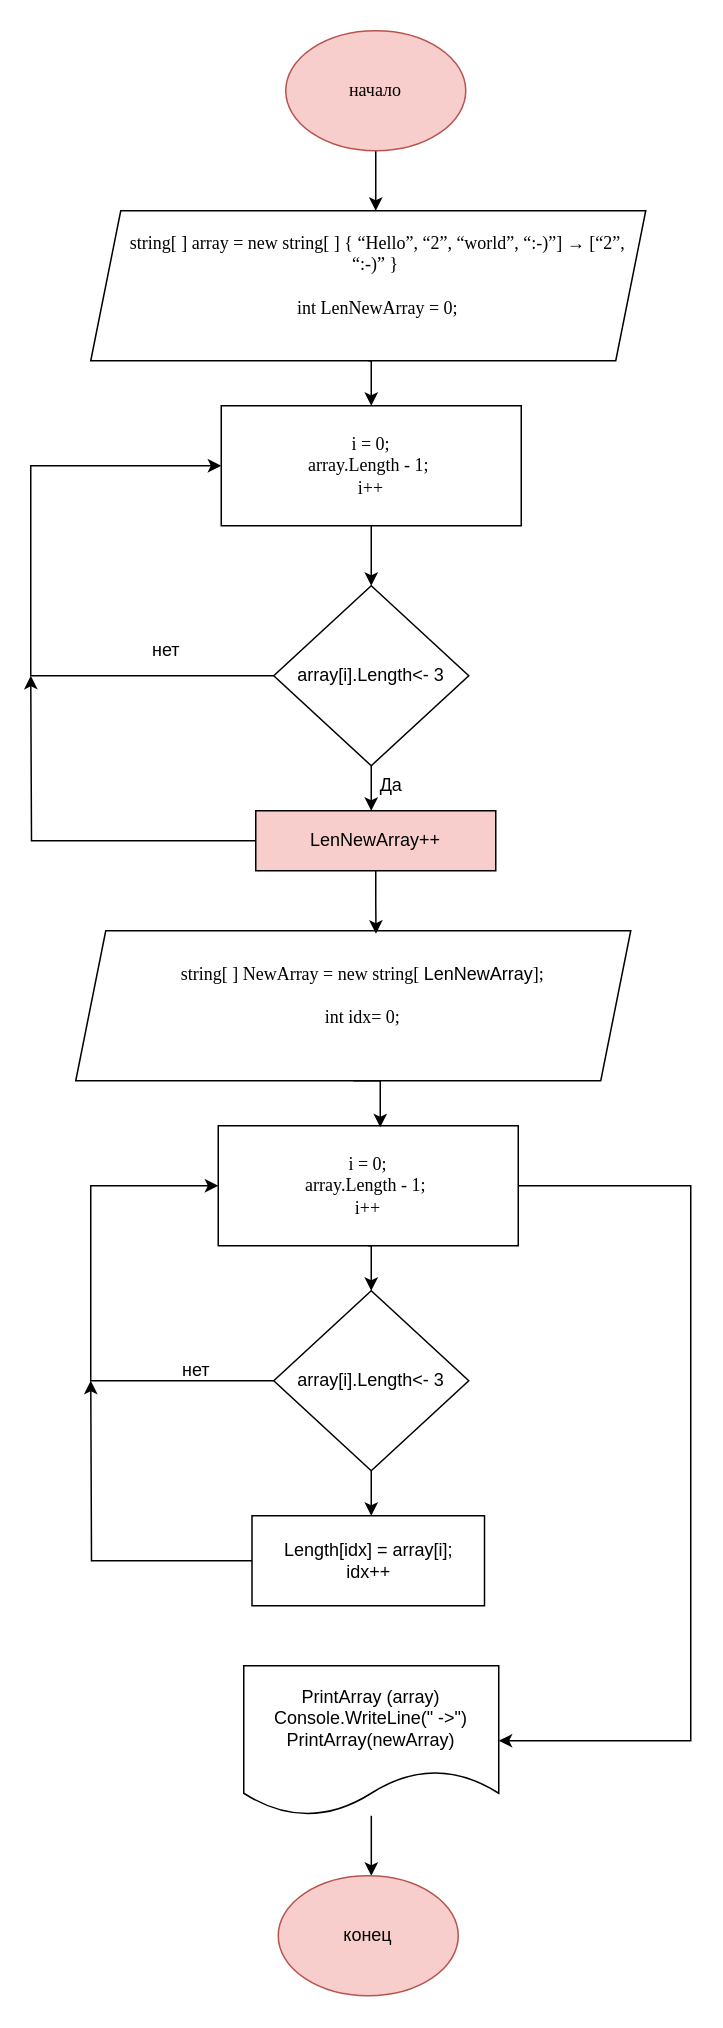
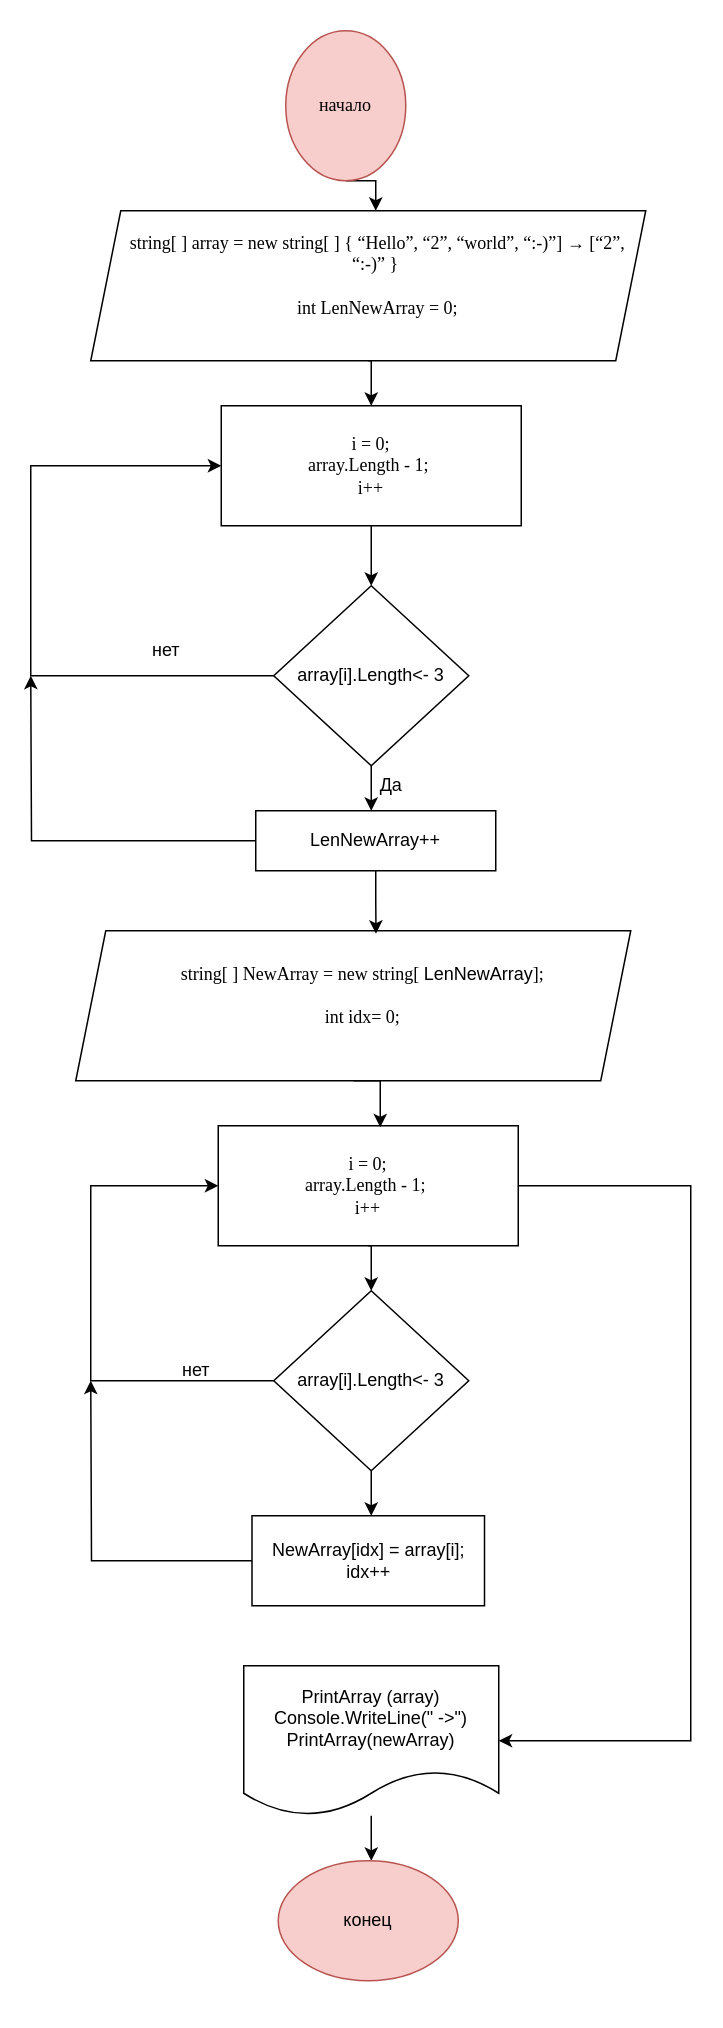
(376, 91) -> (346, 106)
(376, 841) -> (376, 841)
(369, 1561) -> (369, 1561)
(368, 1936) -> (368, 1921)
